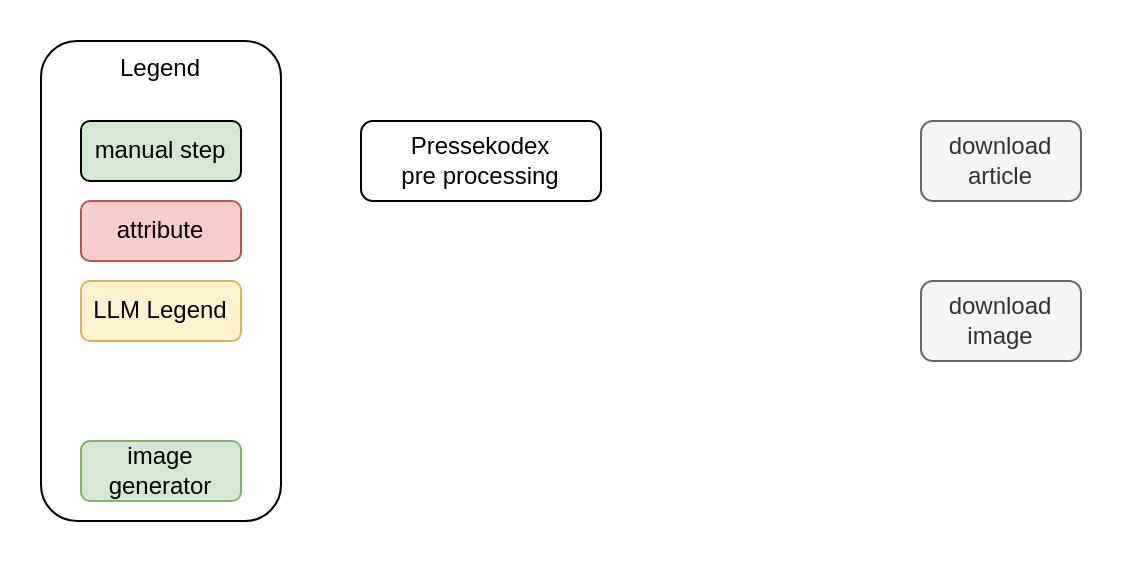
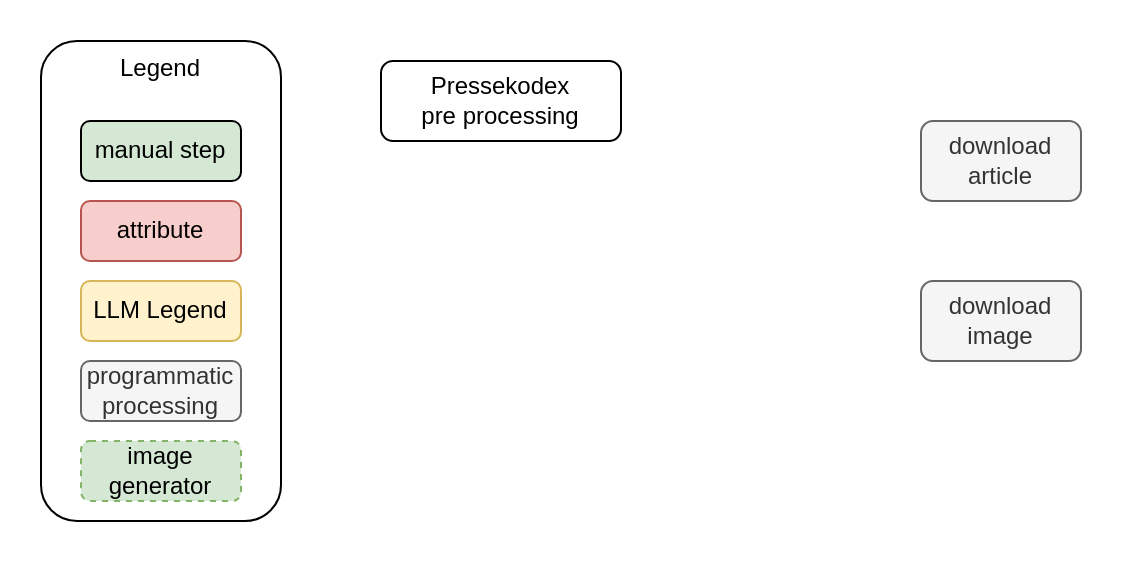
(481, 161) -> (501, 101)
none -> (161, 391)
(161, 471) -> (161, 471)
